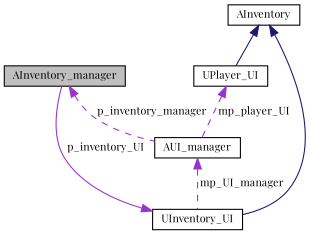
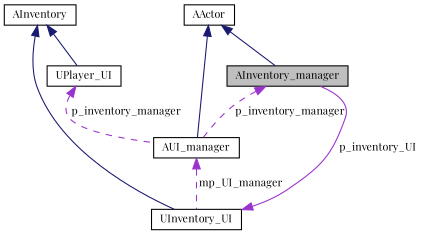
none -> (209, 15)
(253, 112) -> (125, 112)
